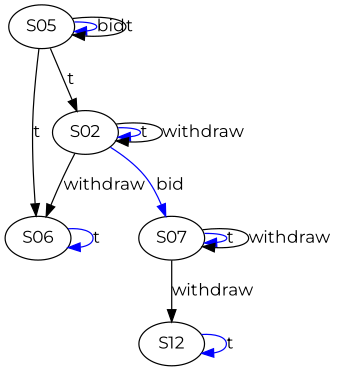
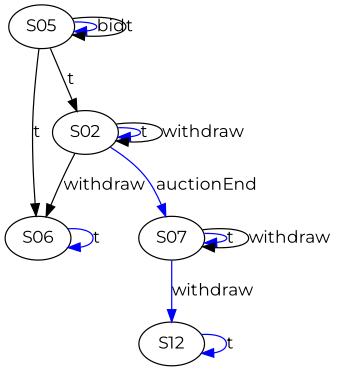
(171, 185) -> (207, 185)
(172, 285) -> (172, 285)
